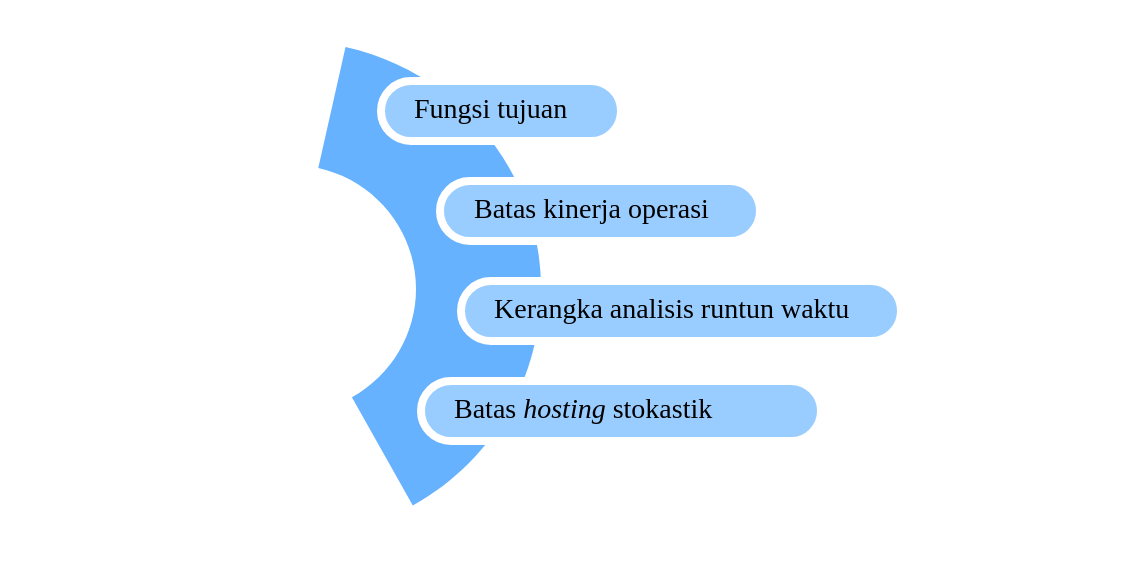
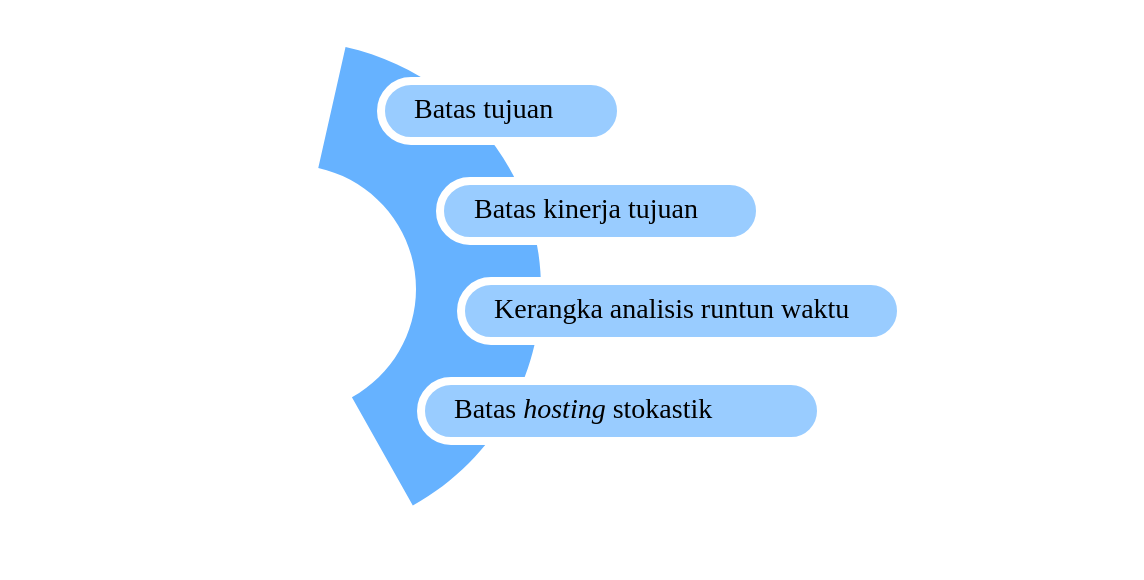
(496, 111) -> (493, 111)
(603, 211) -> (600, 211)
